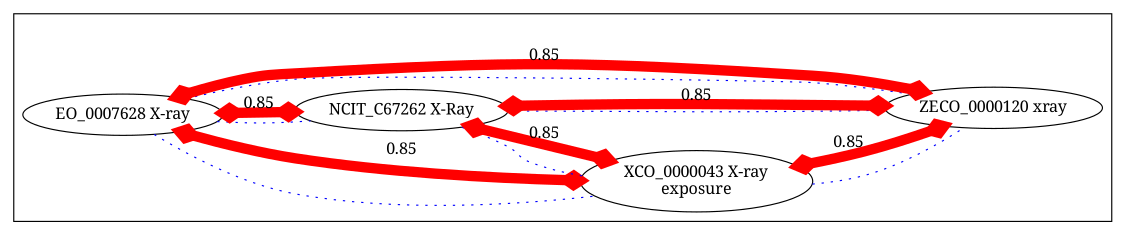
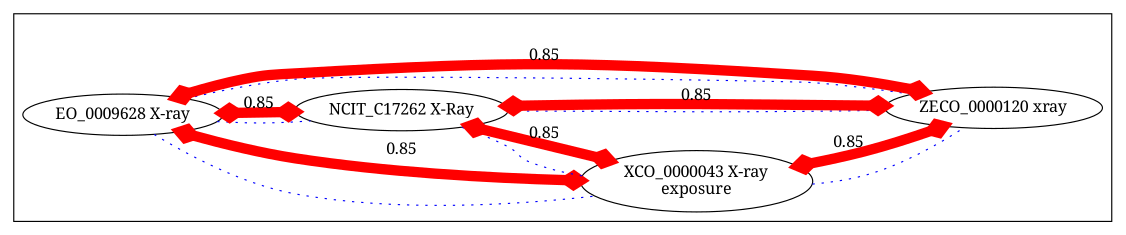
(402, 110) -> (402, 110)
(123, 115) -> (123, 115)
